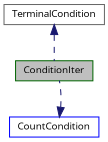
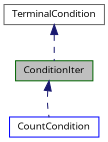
(61, 94) -> (48, 104)
